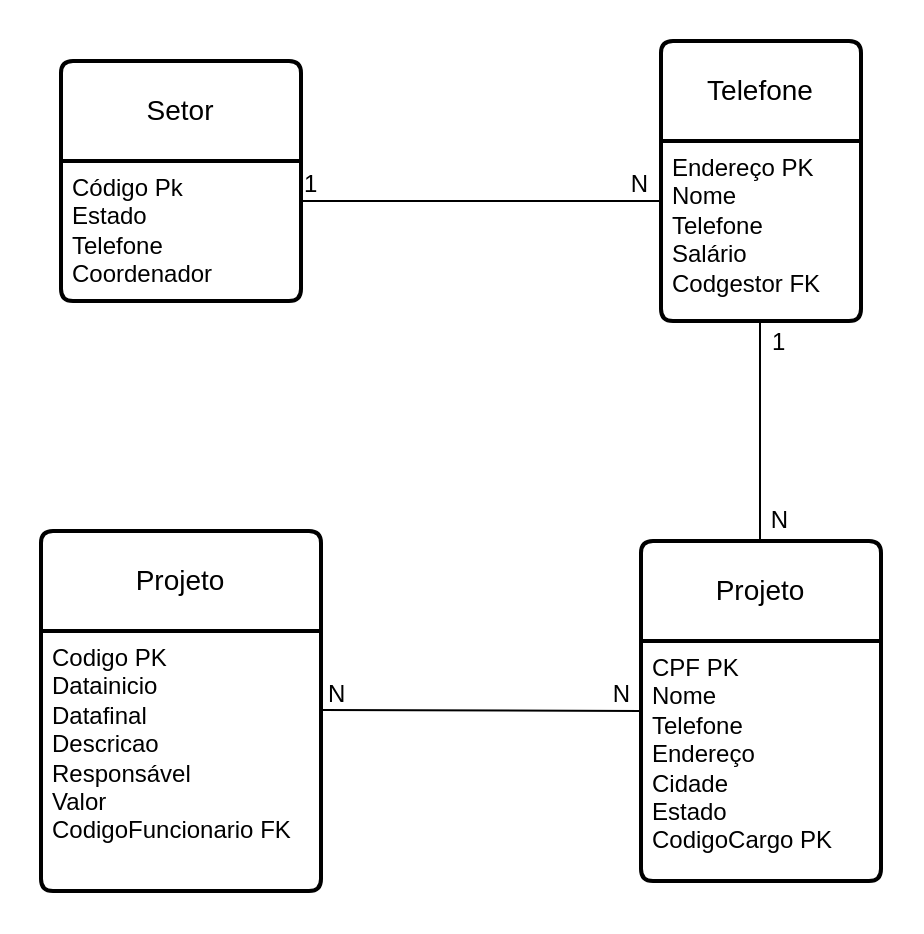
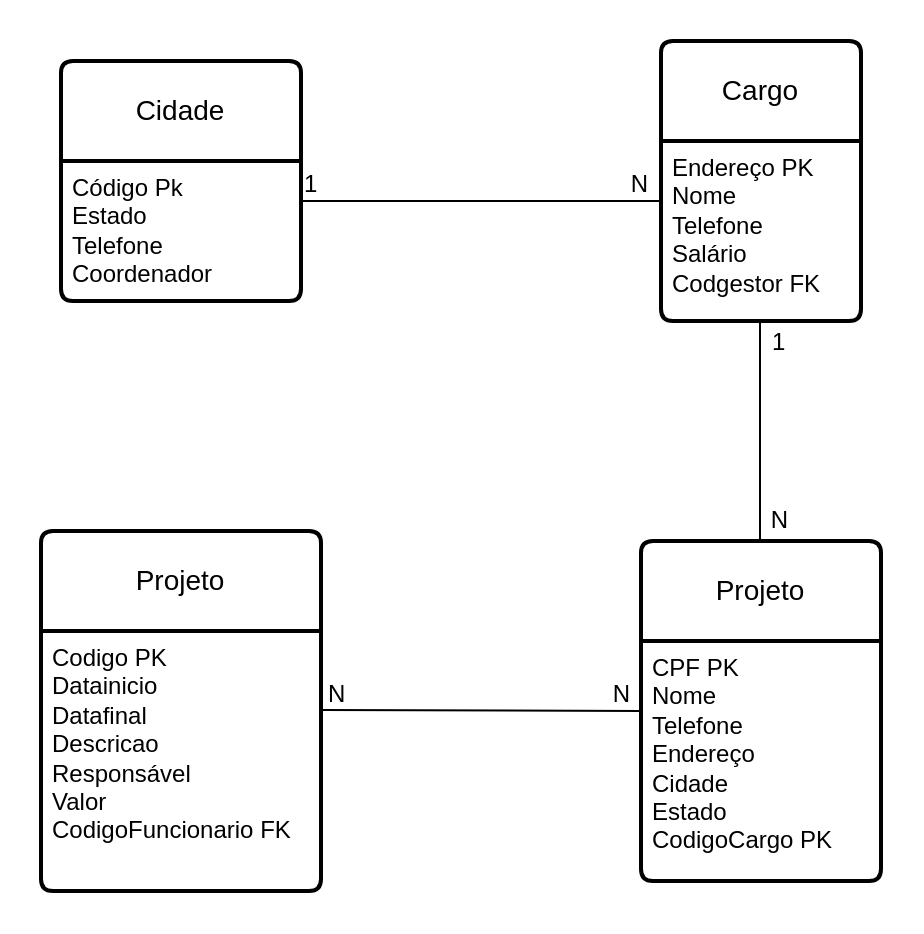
(761, 91) -> (761, 91)
(181, 111) -> (181, 111)
